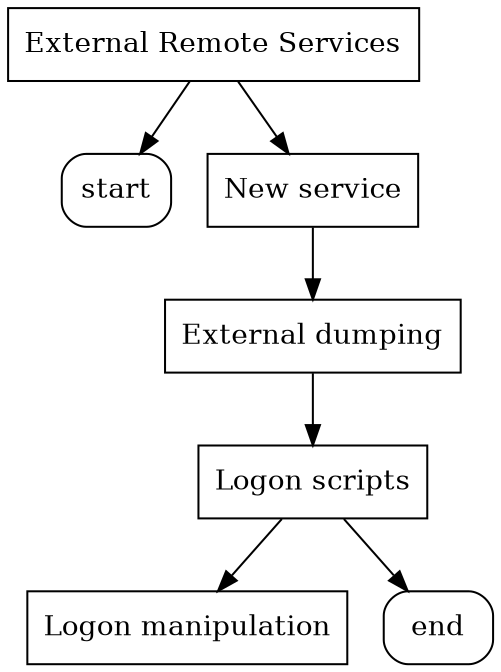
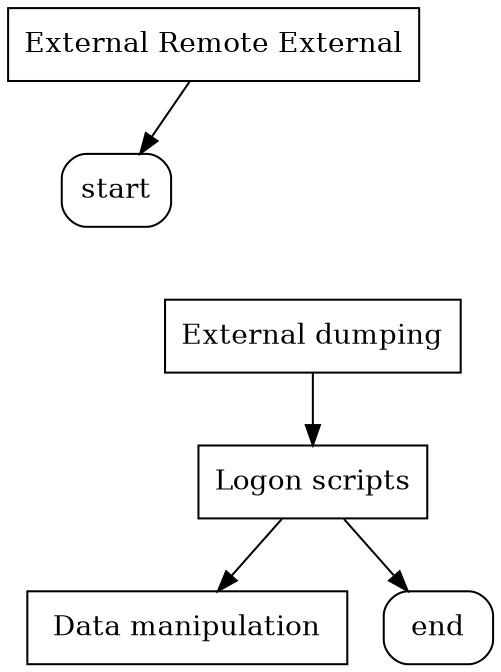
(214, 45) -> (214, 45)
(313, 190) -> none
(187, 628) -> (187, 628)
